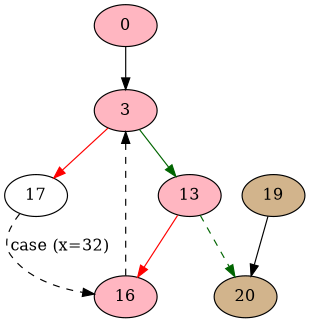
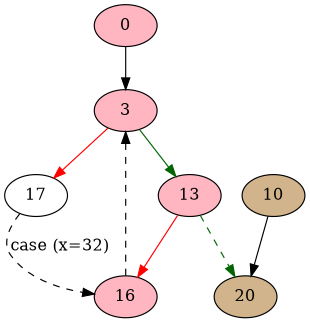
(274, 196) -> (274, 196)
